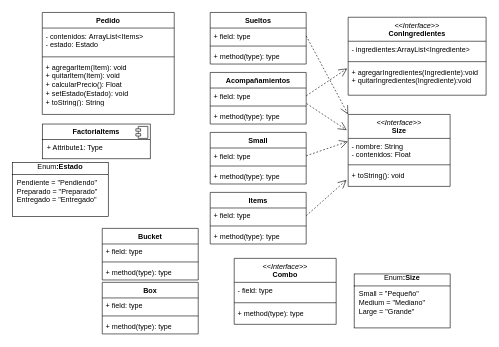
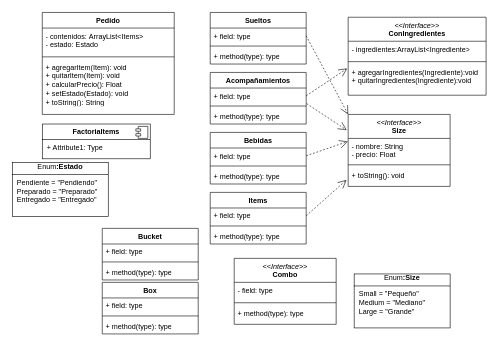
(258, 141) -> (258, 141)
(386, 151) -> (380, 151)
